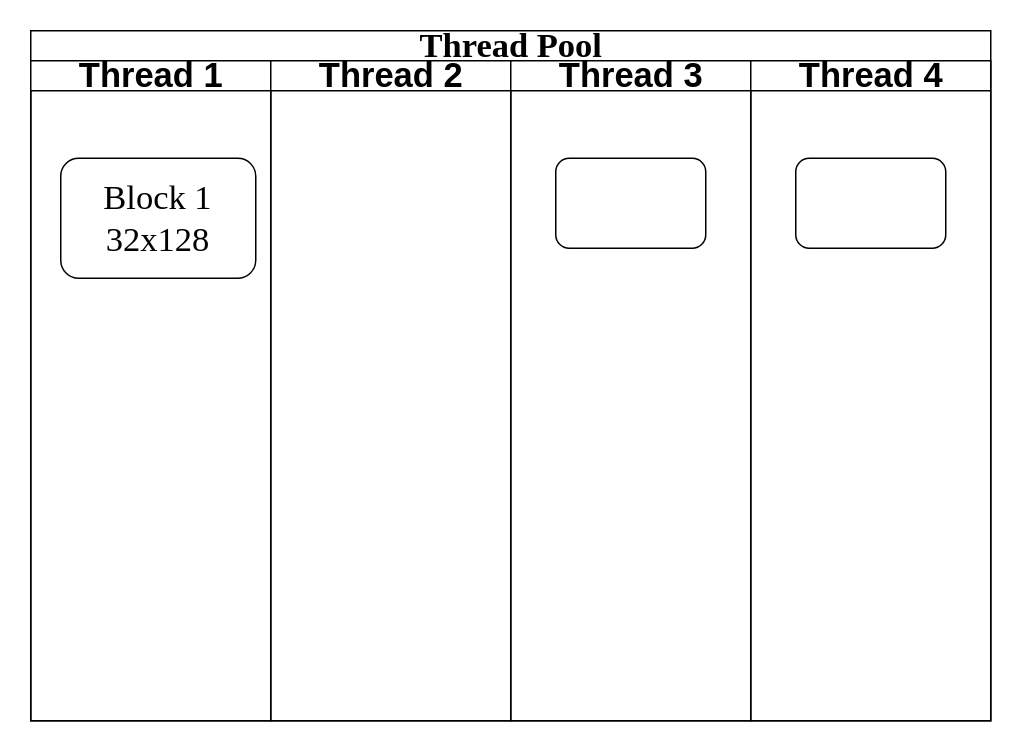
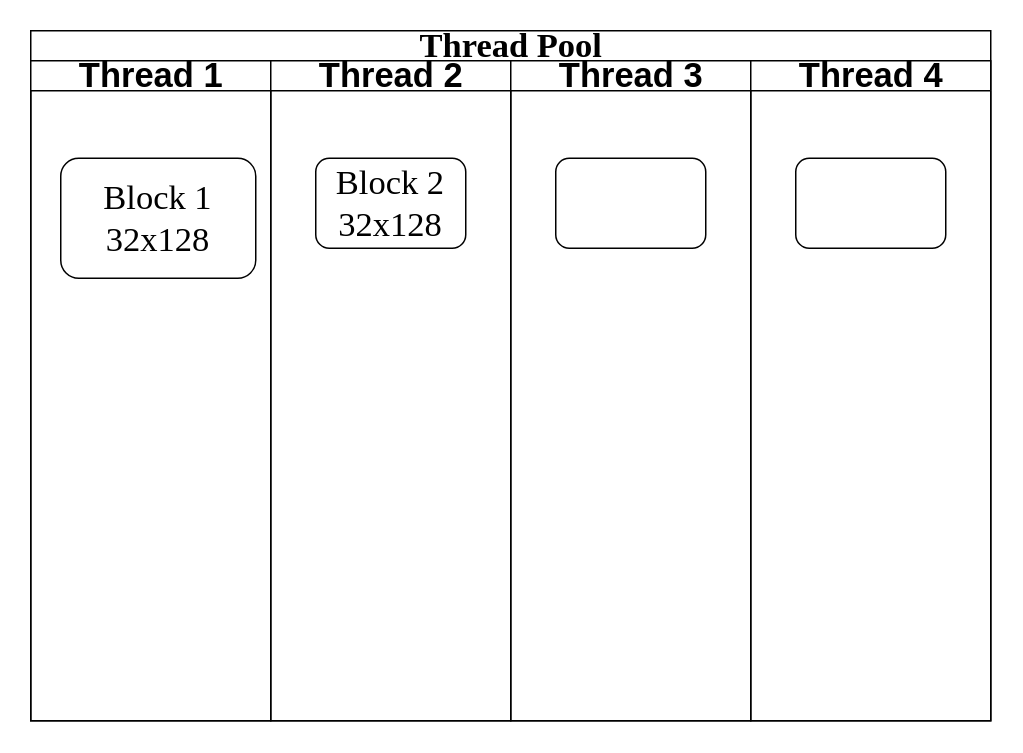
none -> (391, 203)
